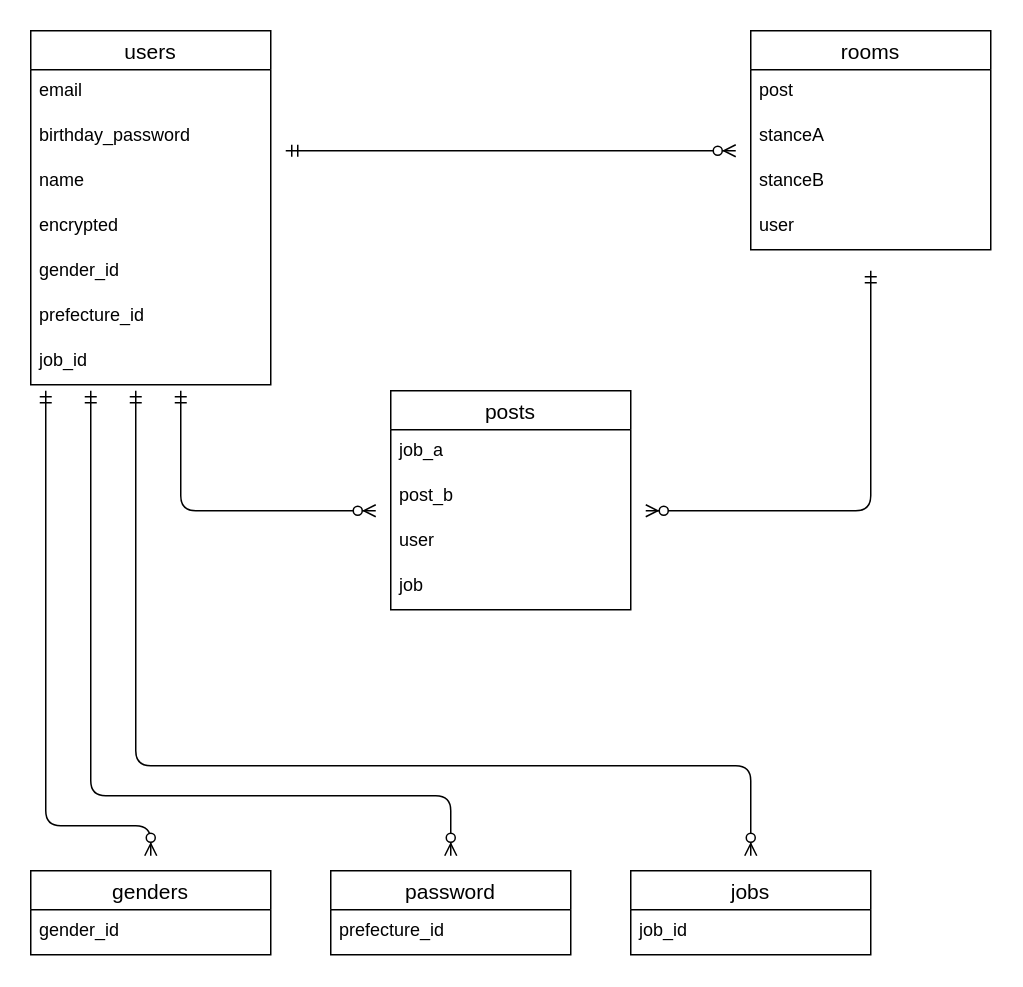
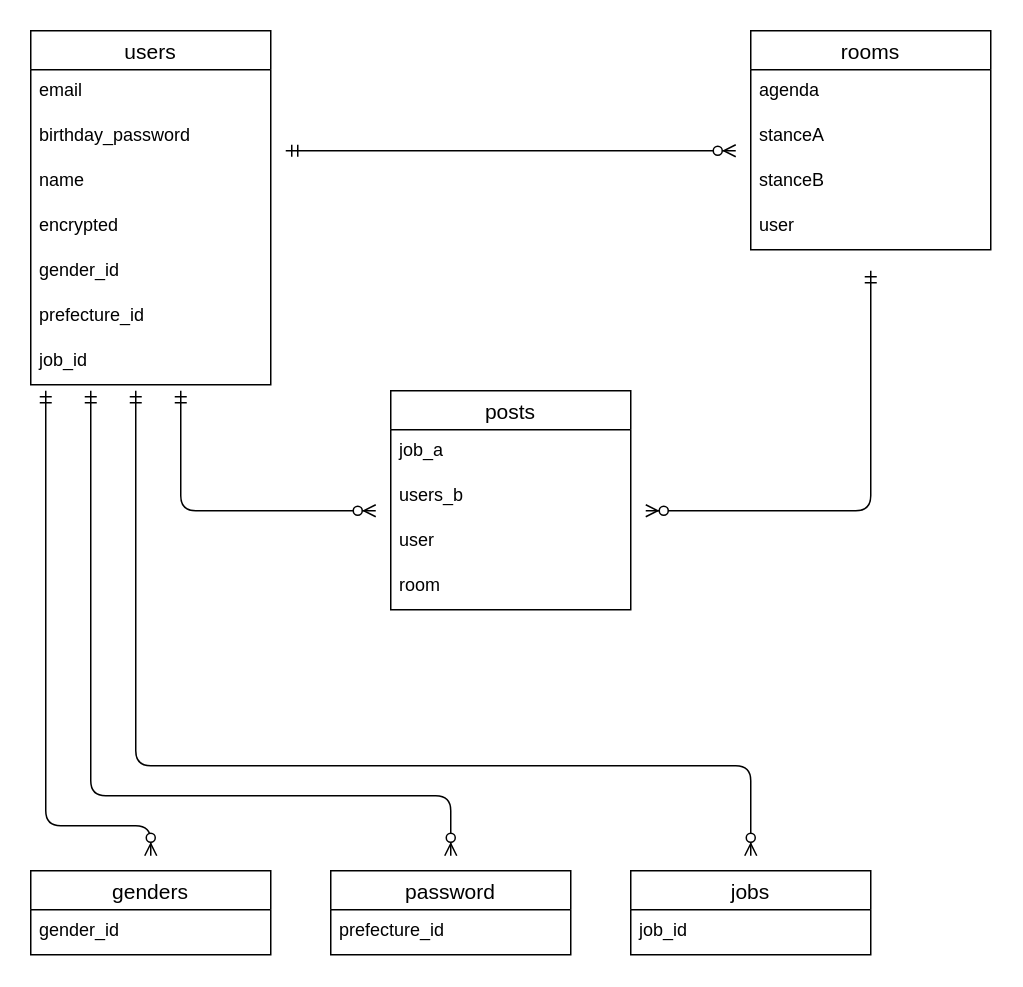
(779, 90) -> (789, 90)
(429, 495) -> (434, 495)
(414, 585) -> (419, 585)
